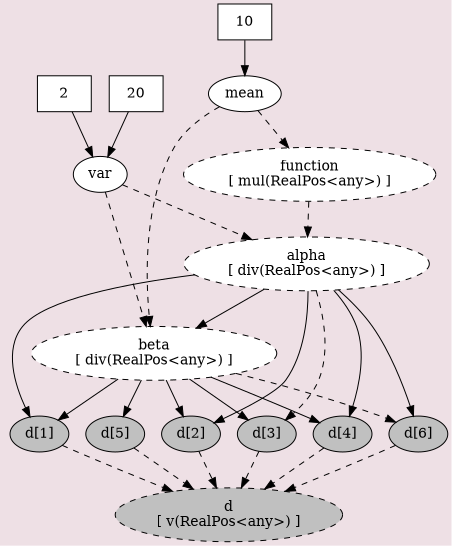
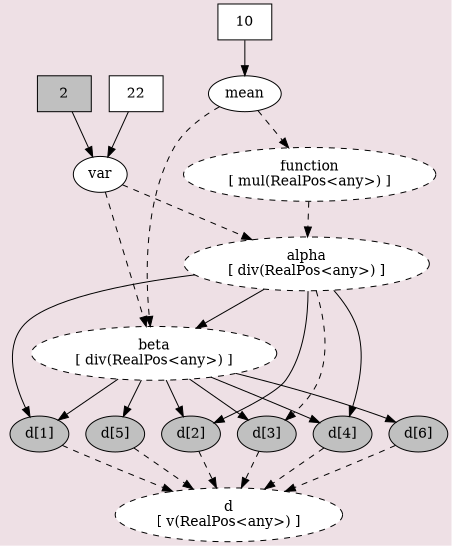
(64, 94) -> (64, 94)
(136, 94) -> (136, 94)
(383, 343) -> none
(304, 392) -> (304, 392)
(229, 515) -> (229, 515)
